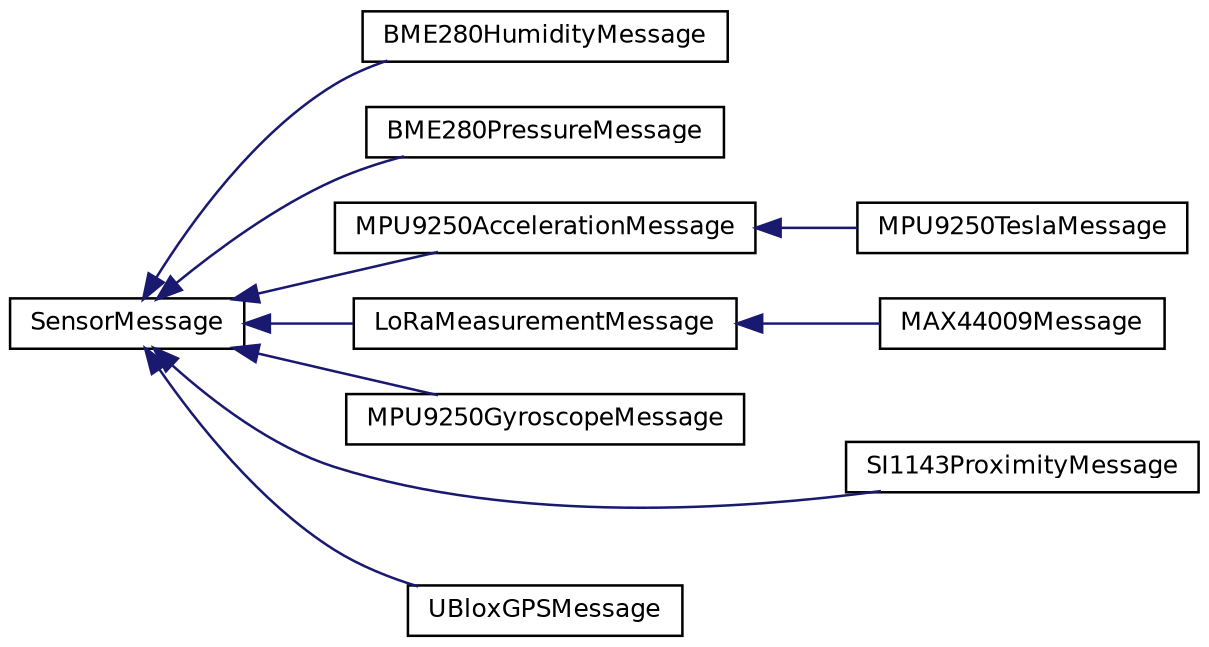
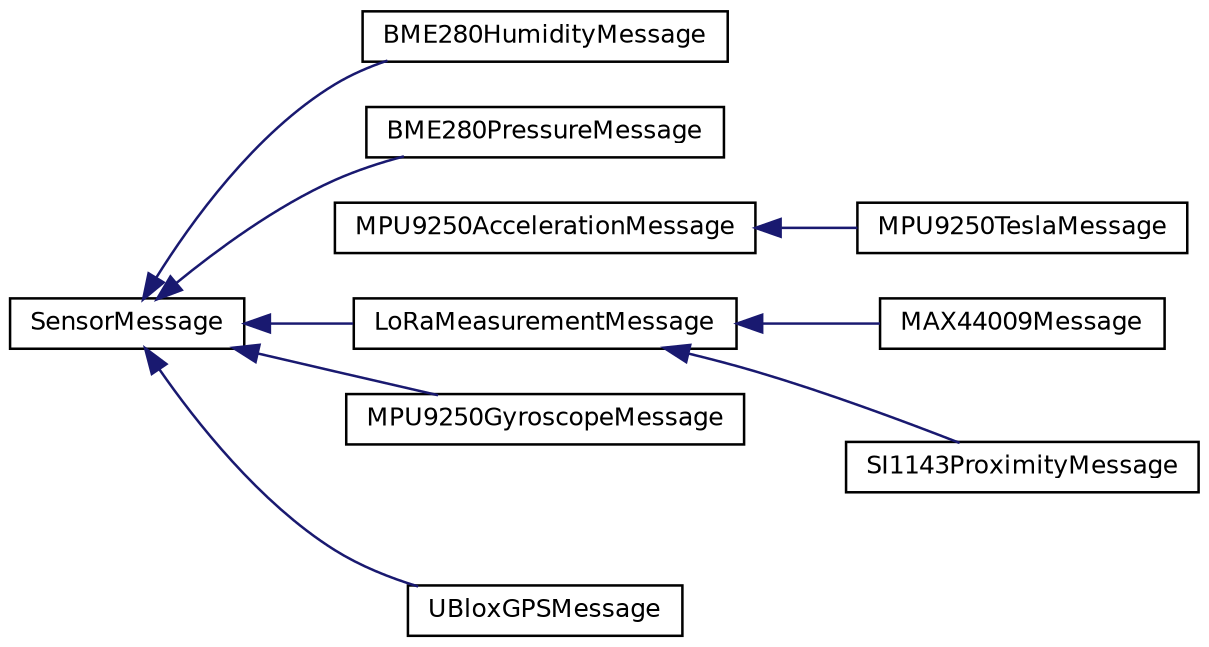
(348, 273) -> none
(510, 501) -> (826, 394)
